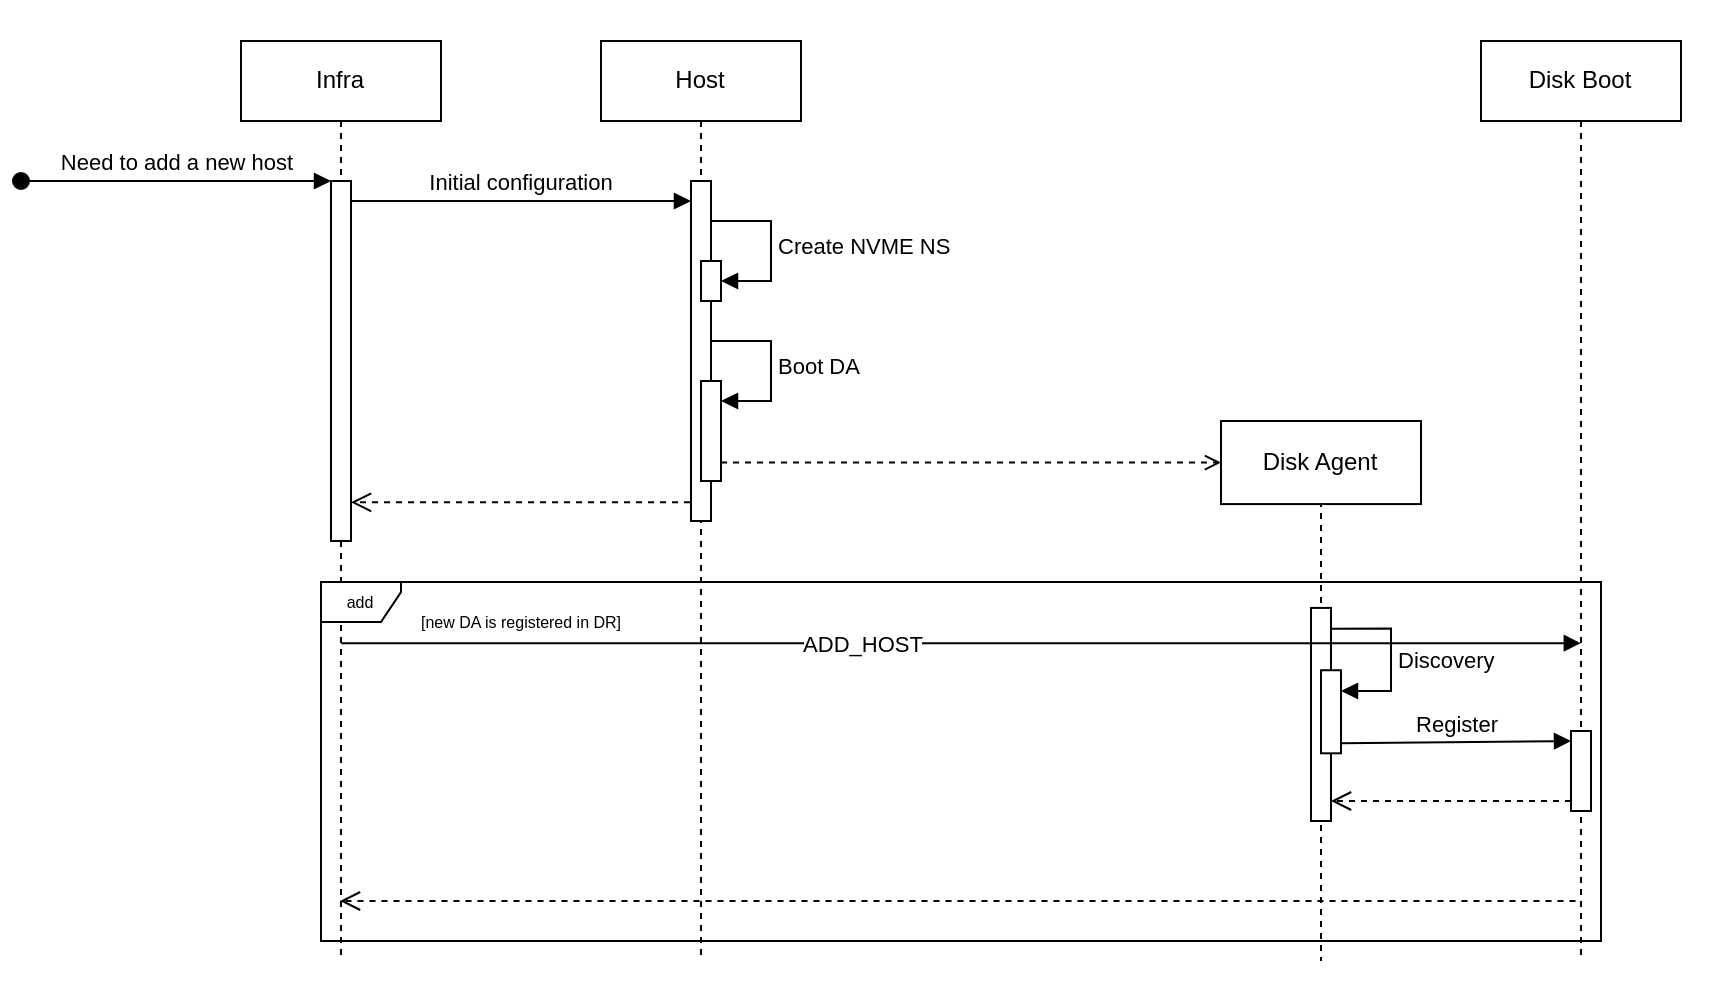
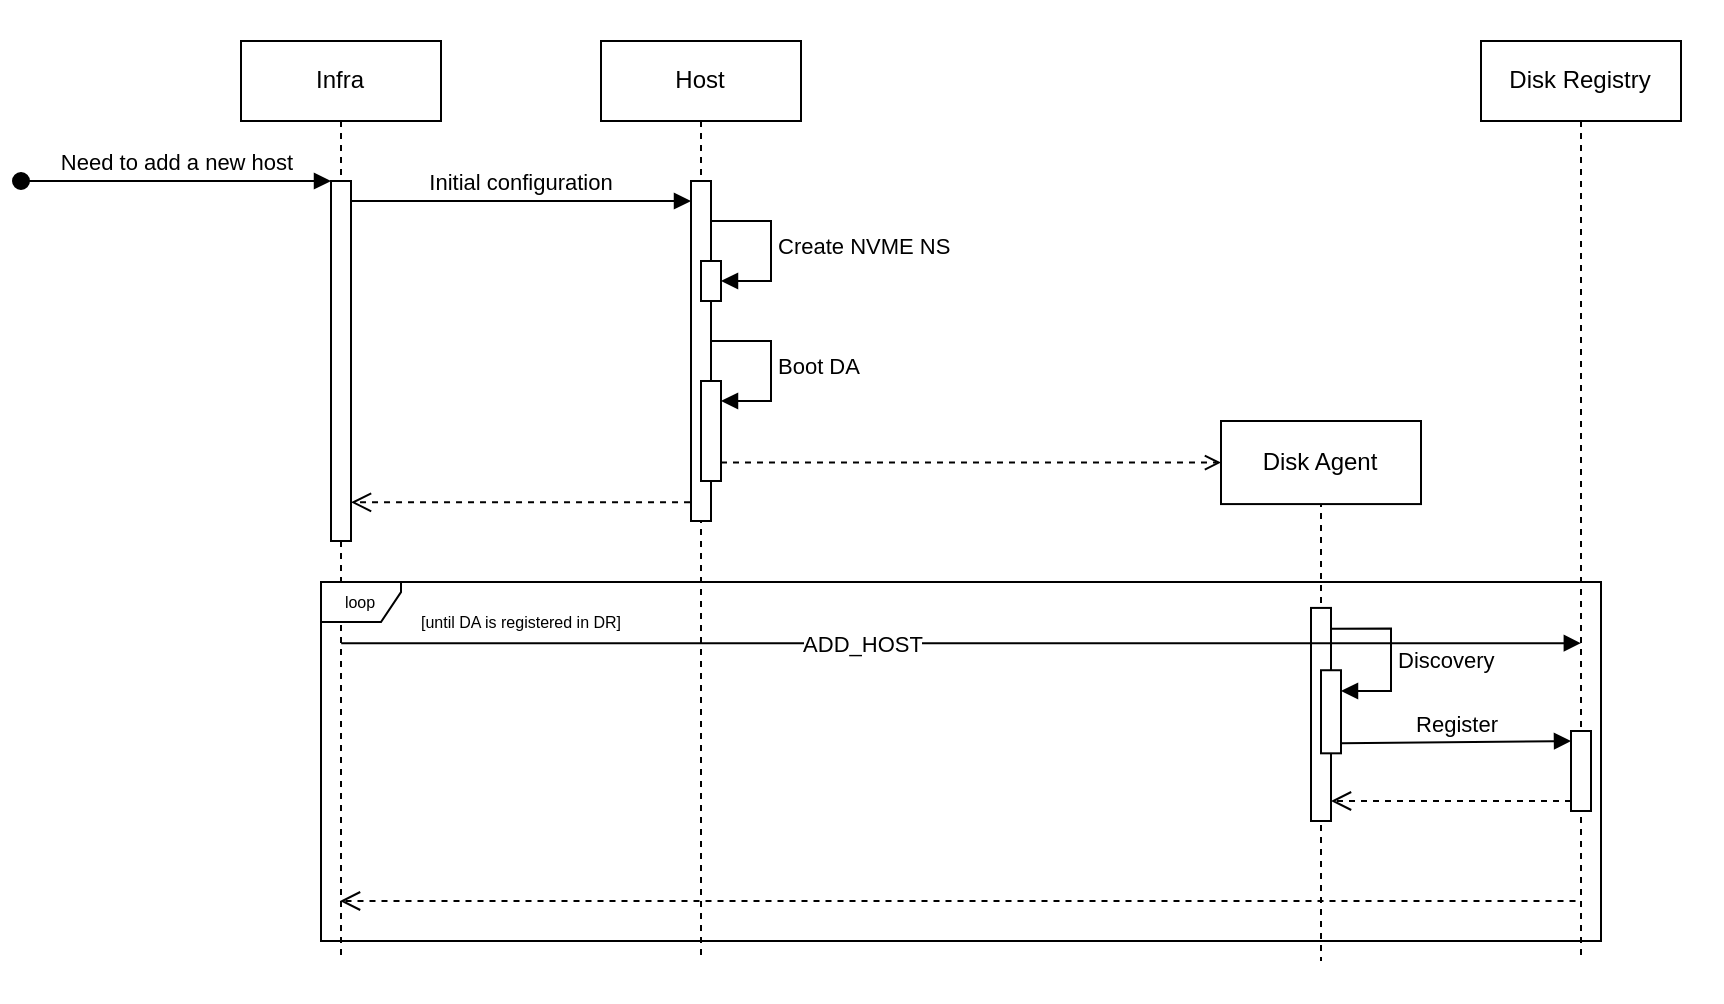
(1581, 81) -> (1581, 81)
(361, 603) -> (361, 603)
(522, 623) -> (522, 623)
